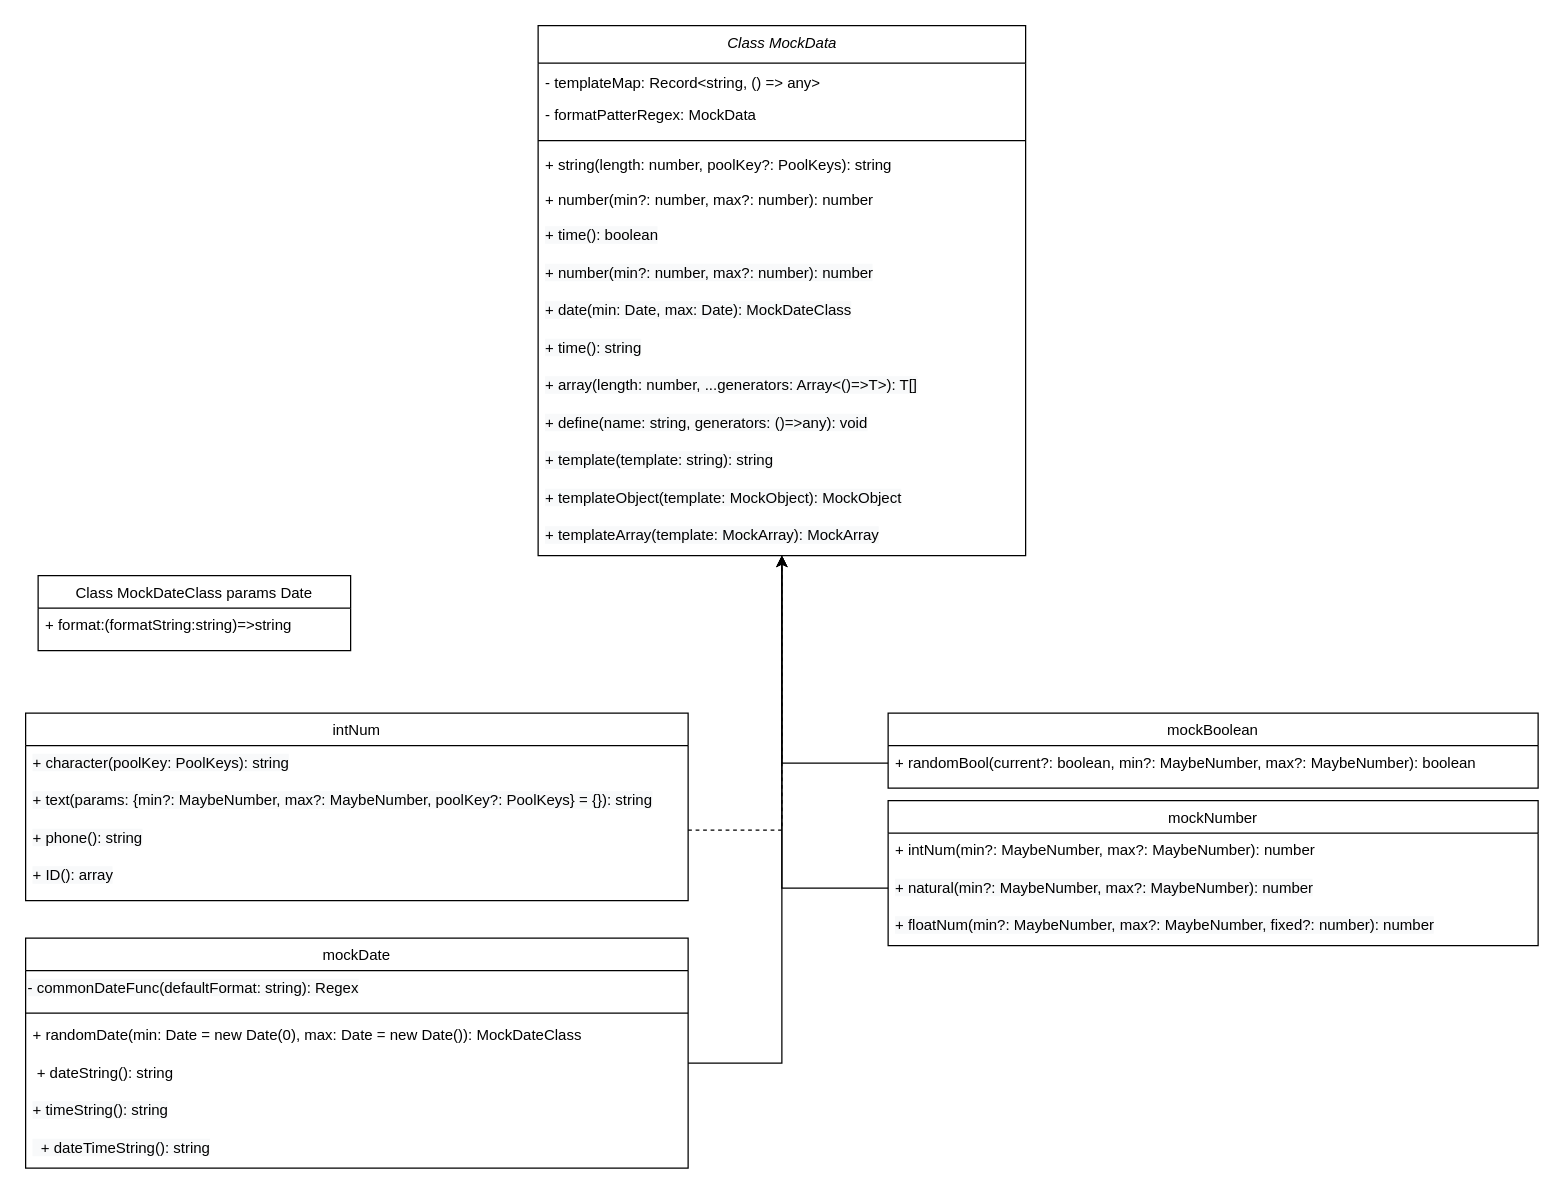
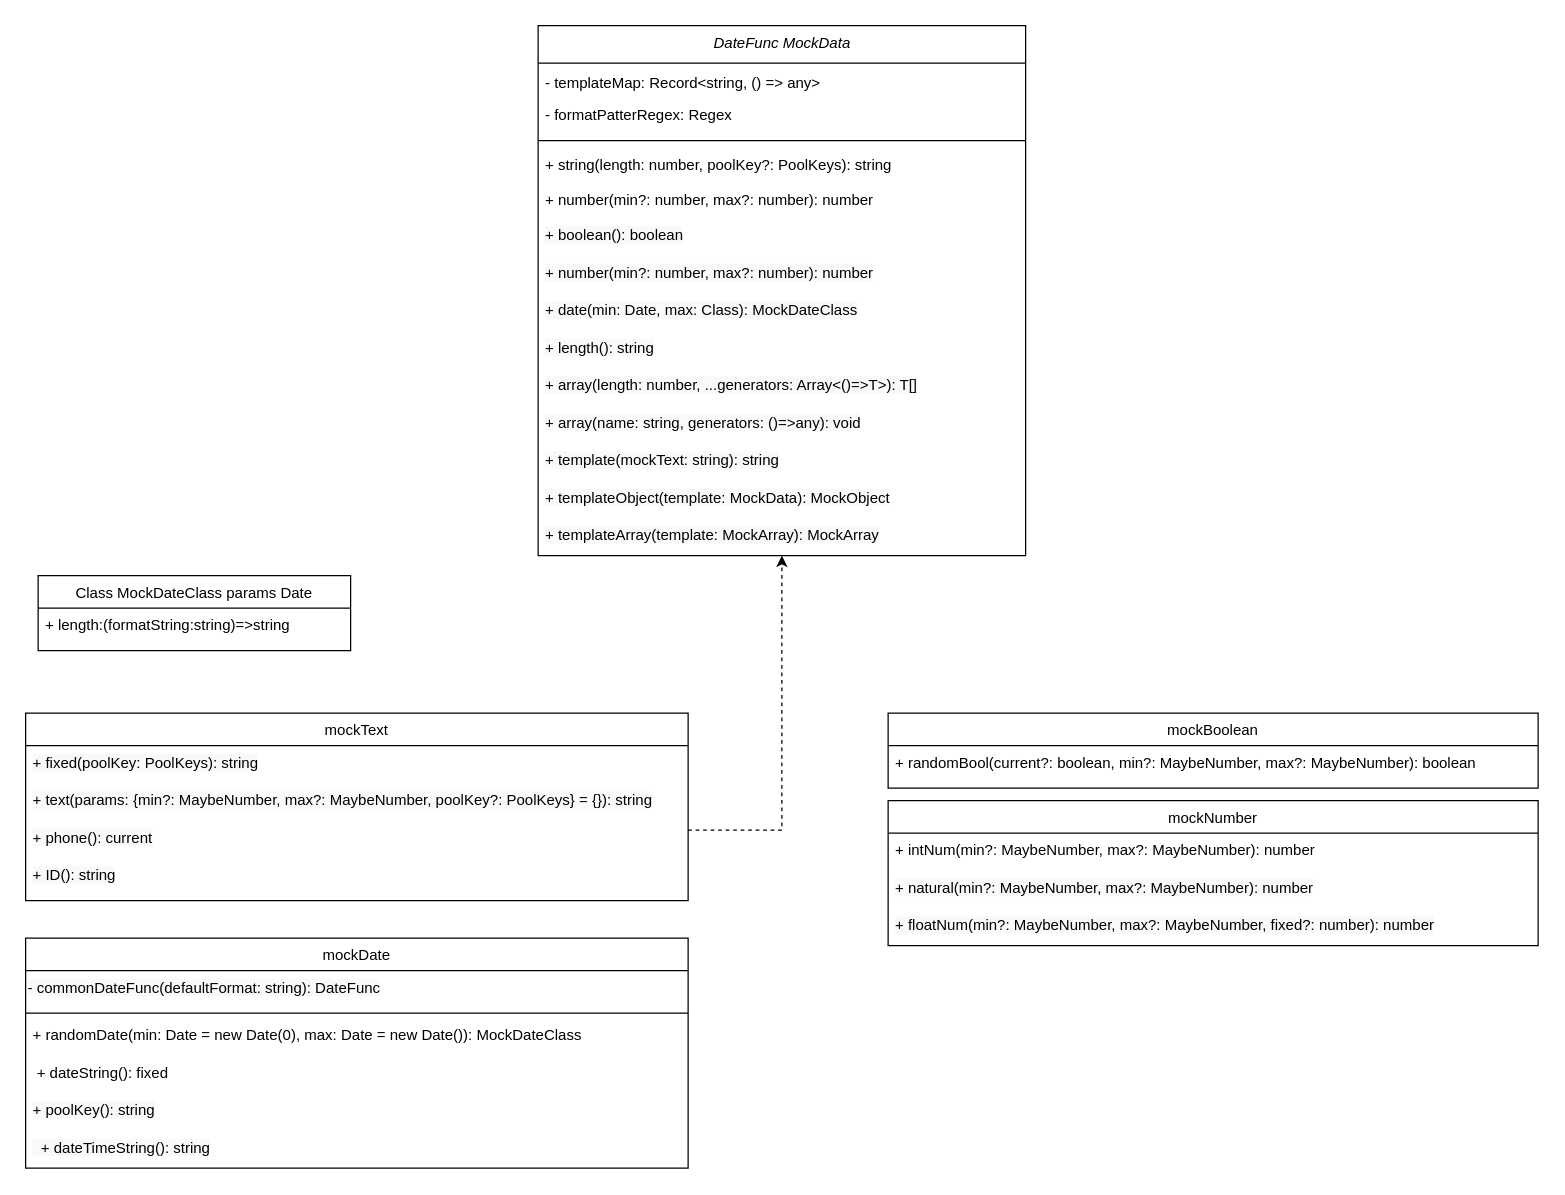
(782, 43) -> (782, 43)
(661, 115) -> (648, 115)
(607, 236) -> (620, 236)
(705, 311) -> (707, 311)
(603, 348) -> (611, 348)
(728, 423) -> (726, 423)
(679, 461) -> (681, 461)
(742, 498) -> (734, 498)
(193, 625) -> (191, 625)
(356, 730) -> (356, 730)
(177, 763) -> (158, 763)
(835, 763) -> none
(97, 838) -> (103, 838)
(82, 876) -> (84, 876)
(835, 888) -> none
(208, 988) -> (220, 988)
(782, 1022) -> none
(116, 1073) -> (112, 1073)
(114, 1111) -> (103, 1111)
